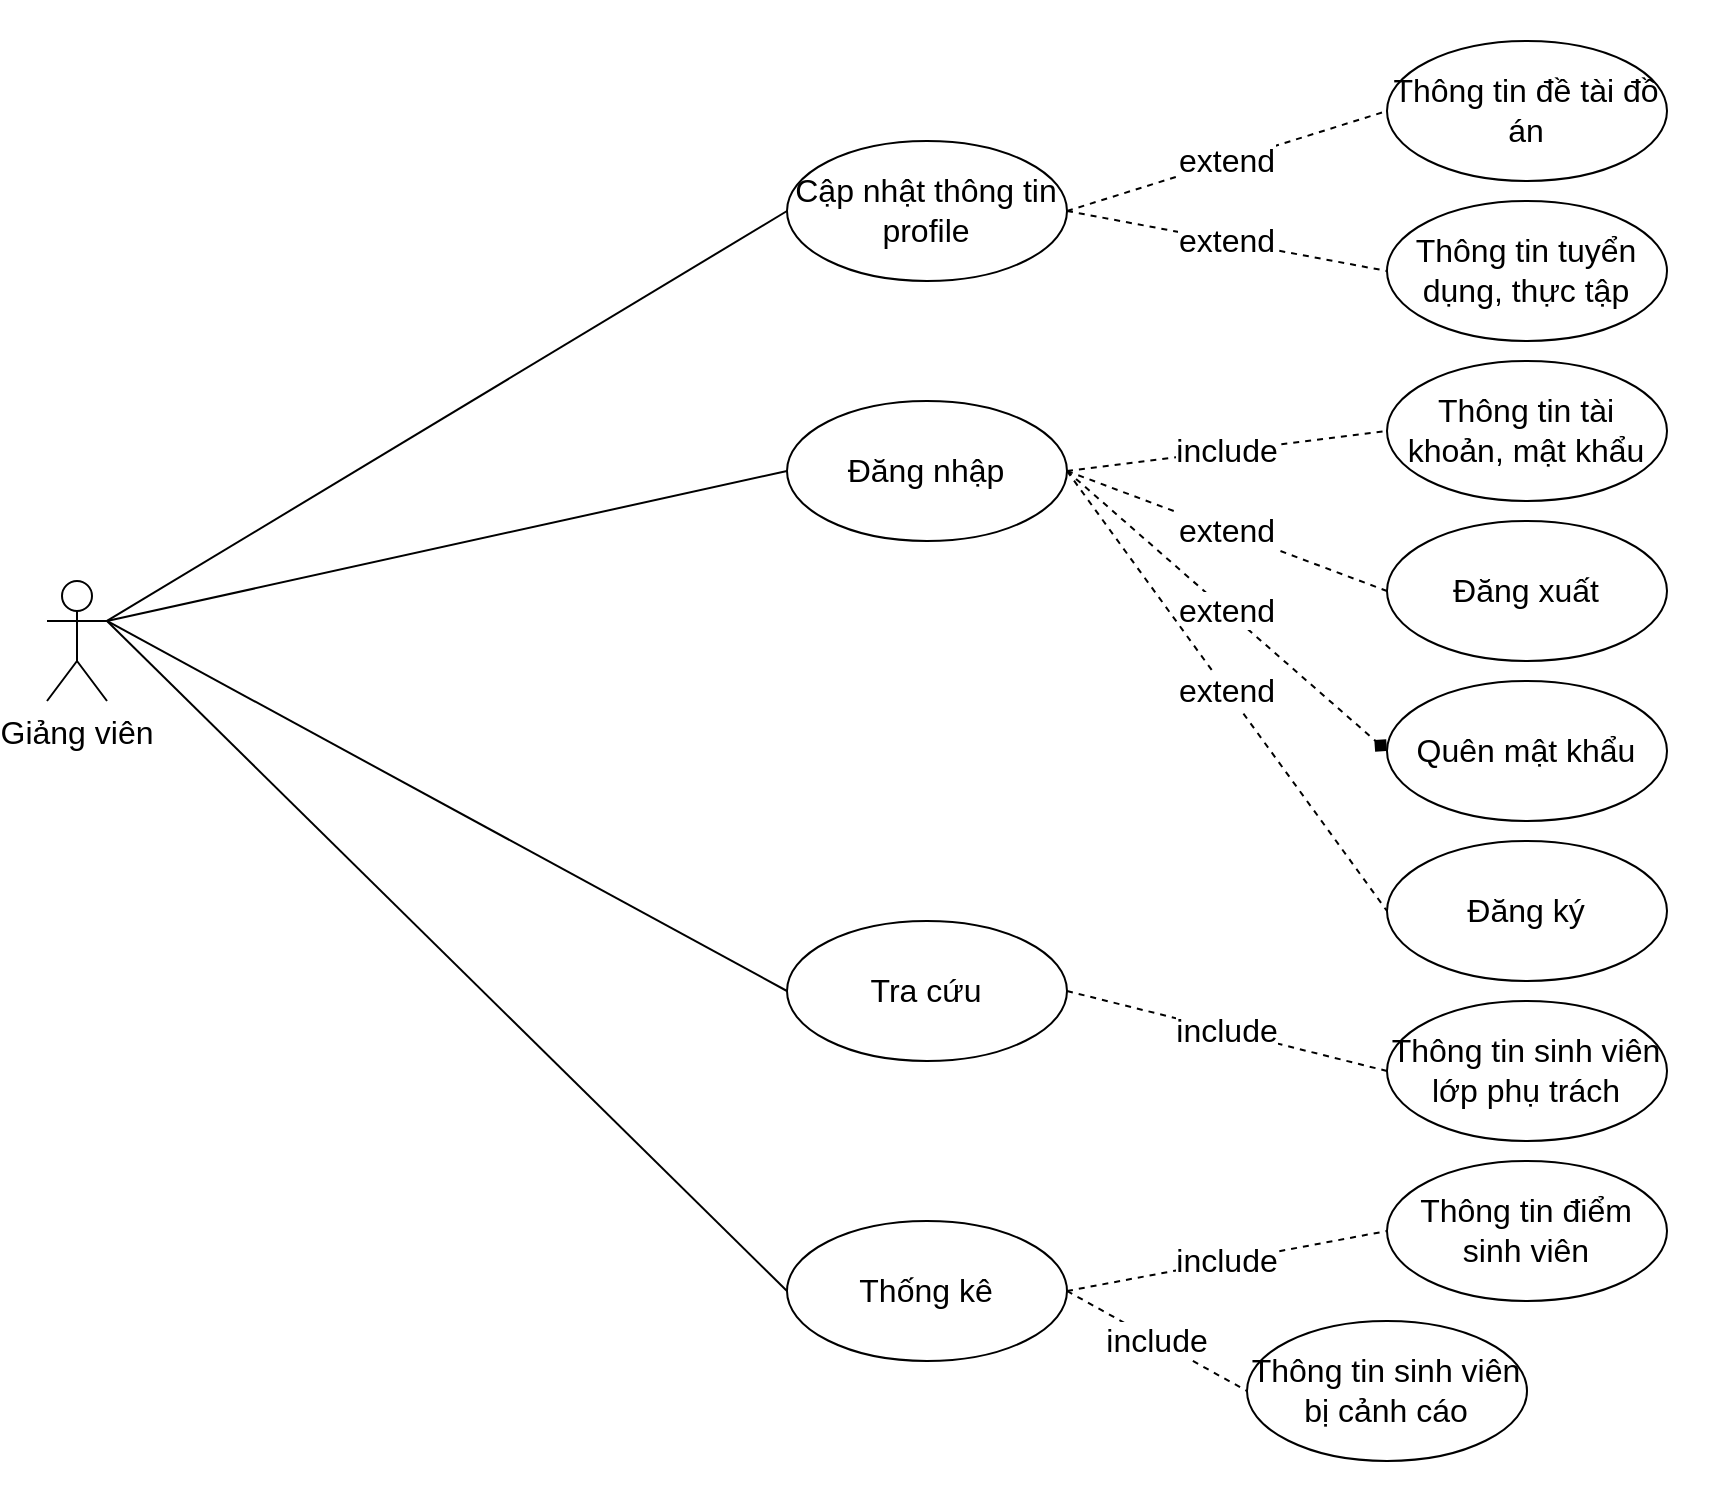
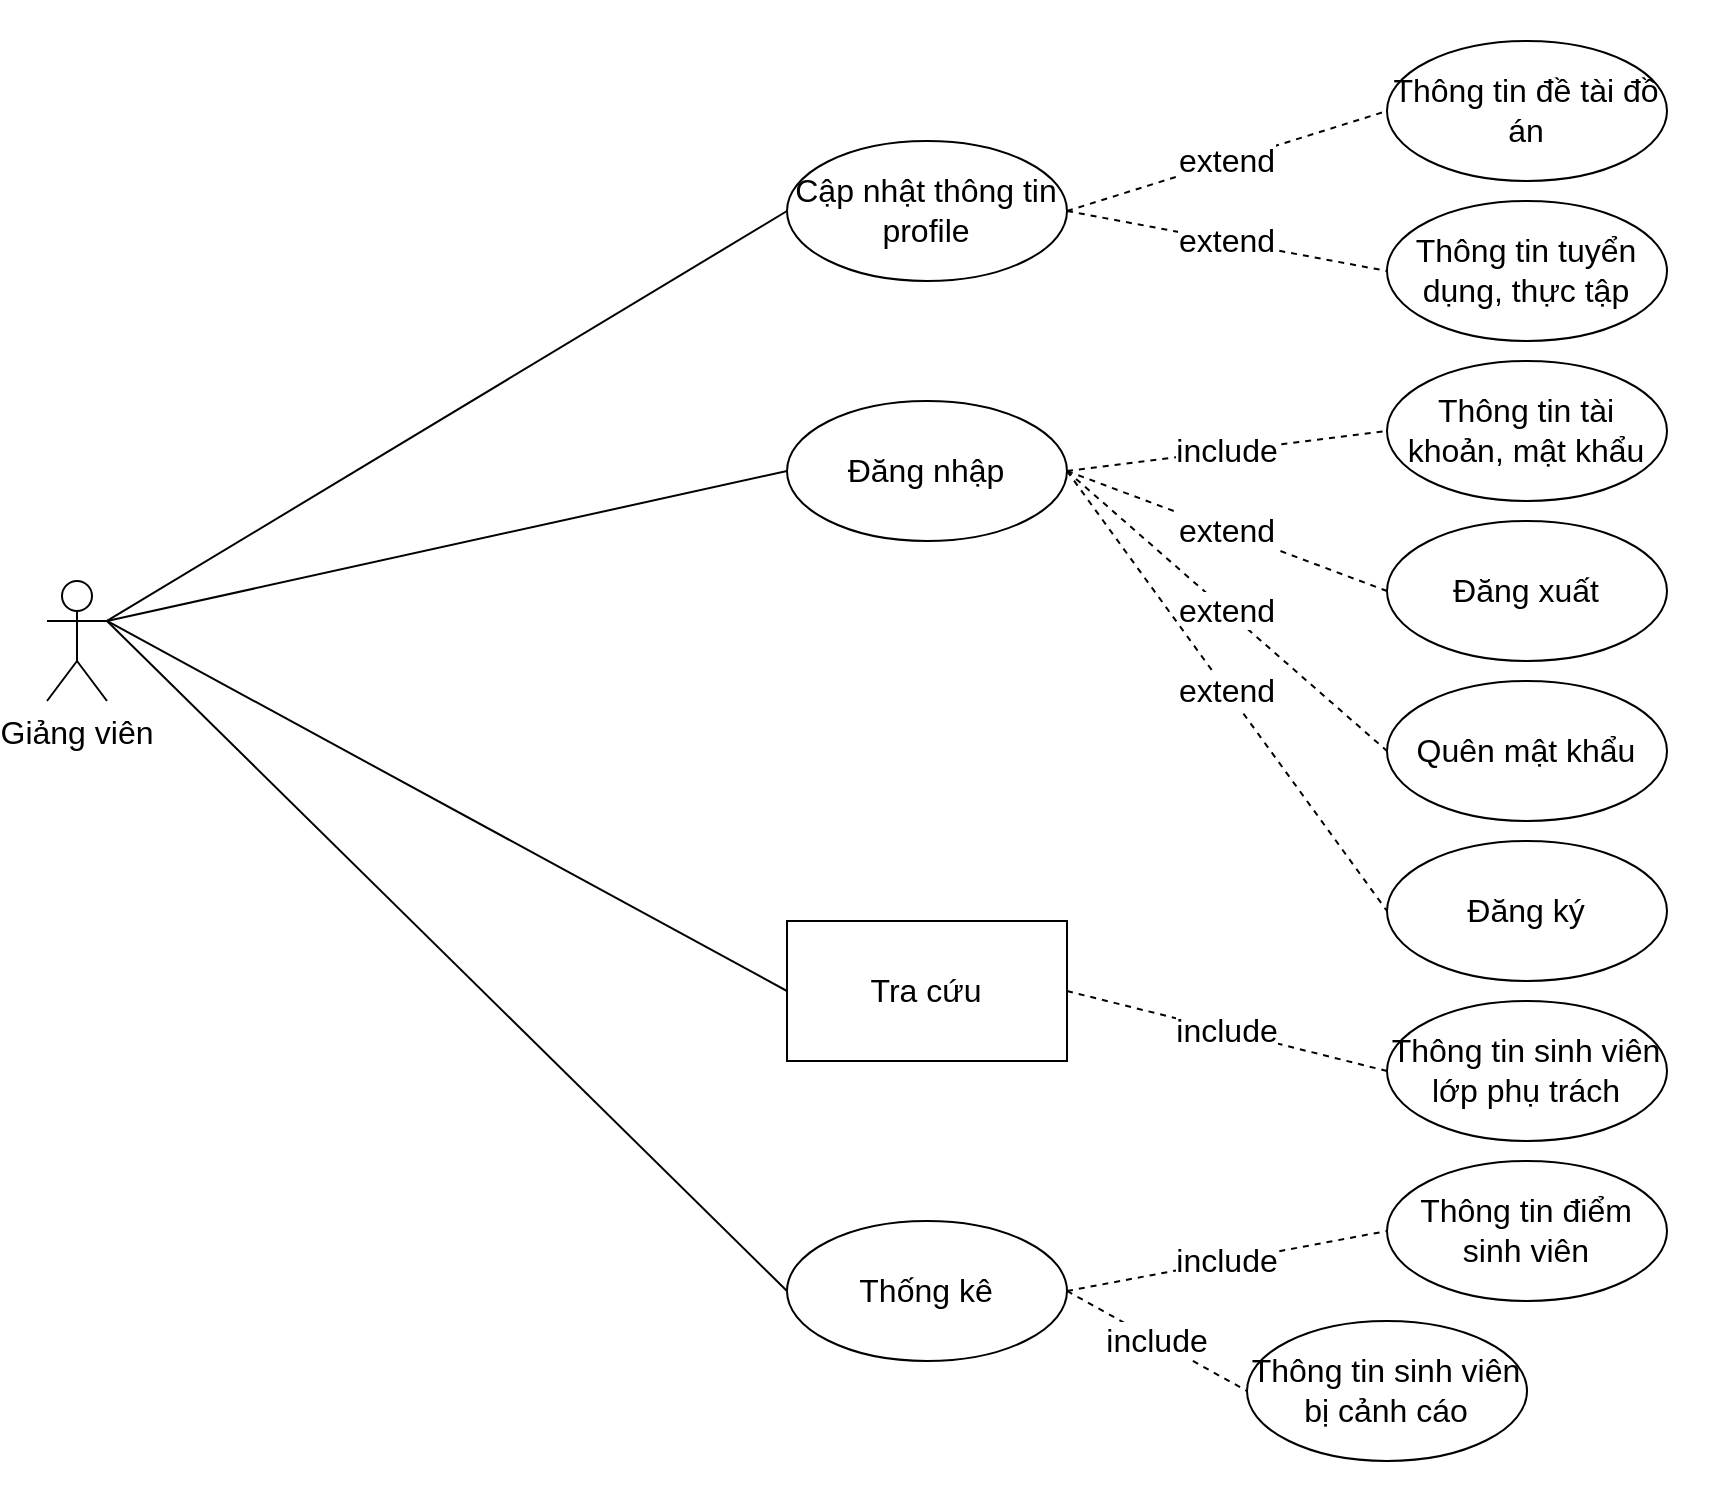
(1375, 740) -> (1380, 745)
(927, 991) -> (927, 991)
